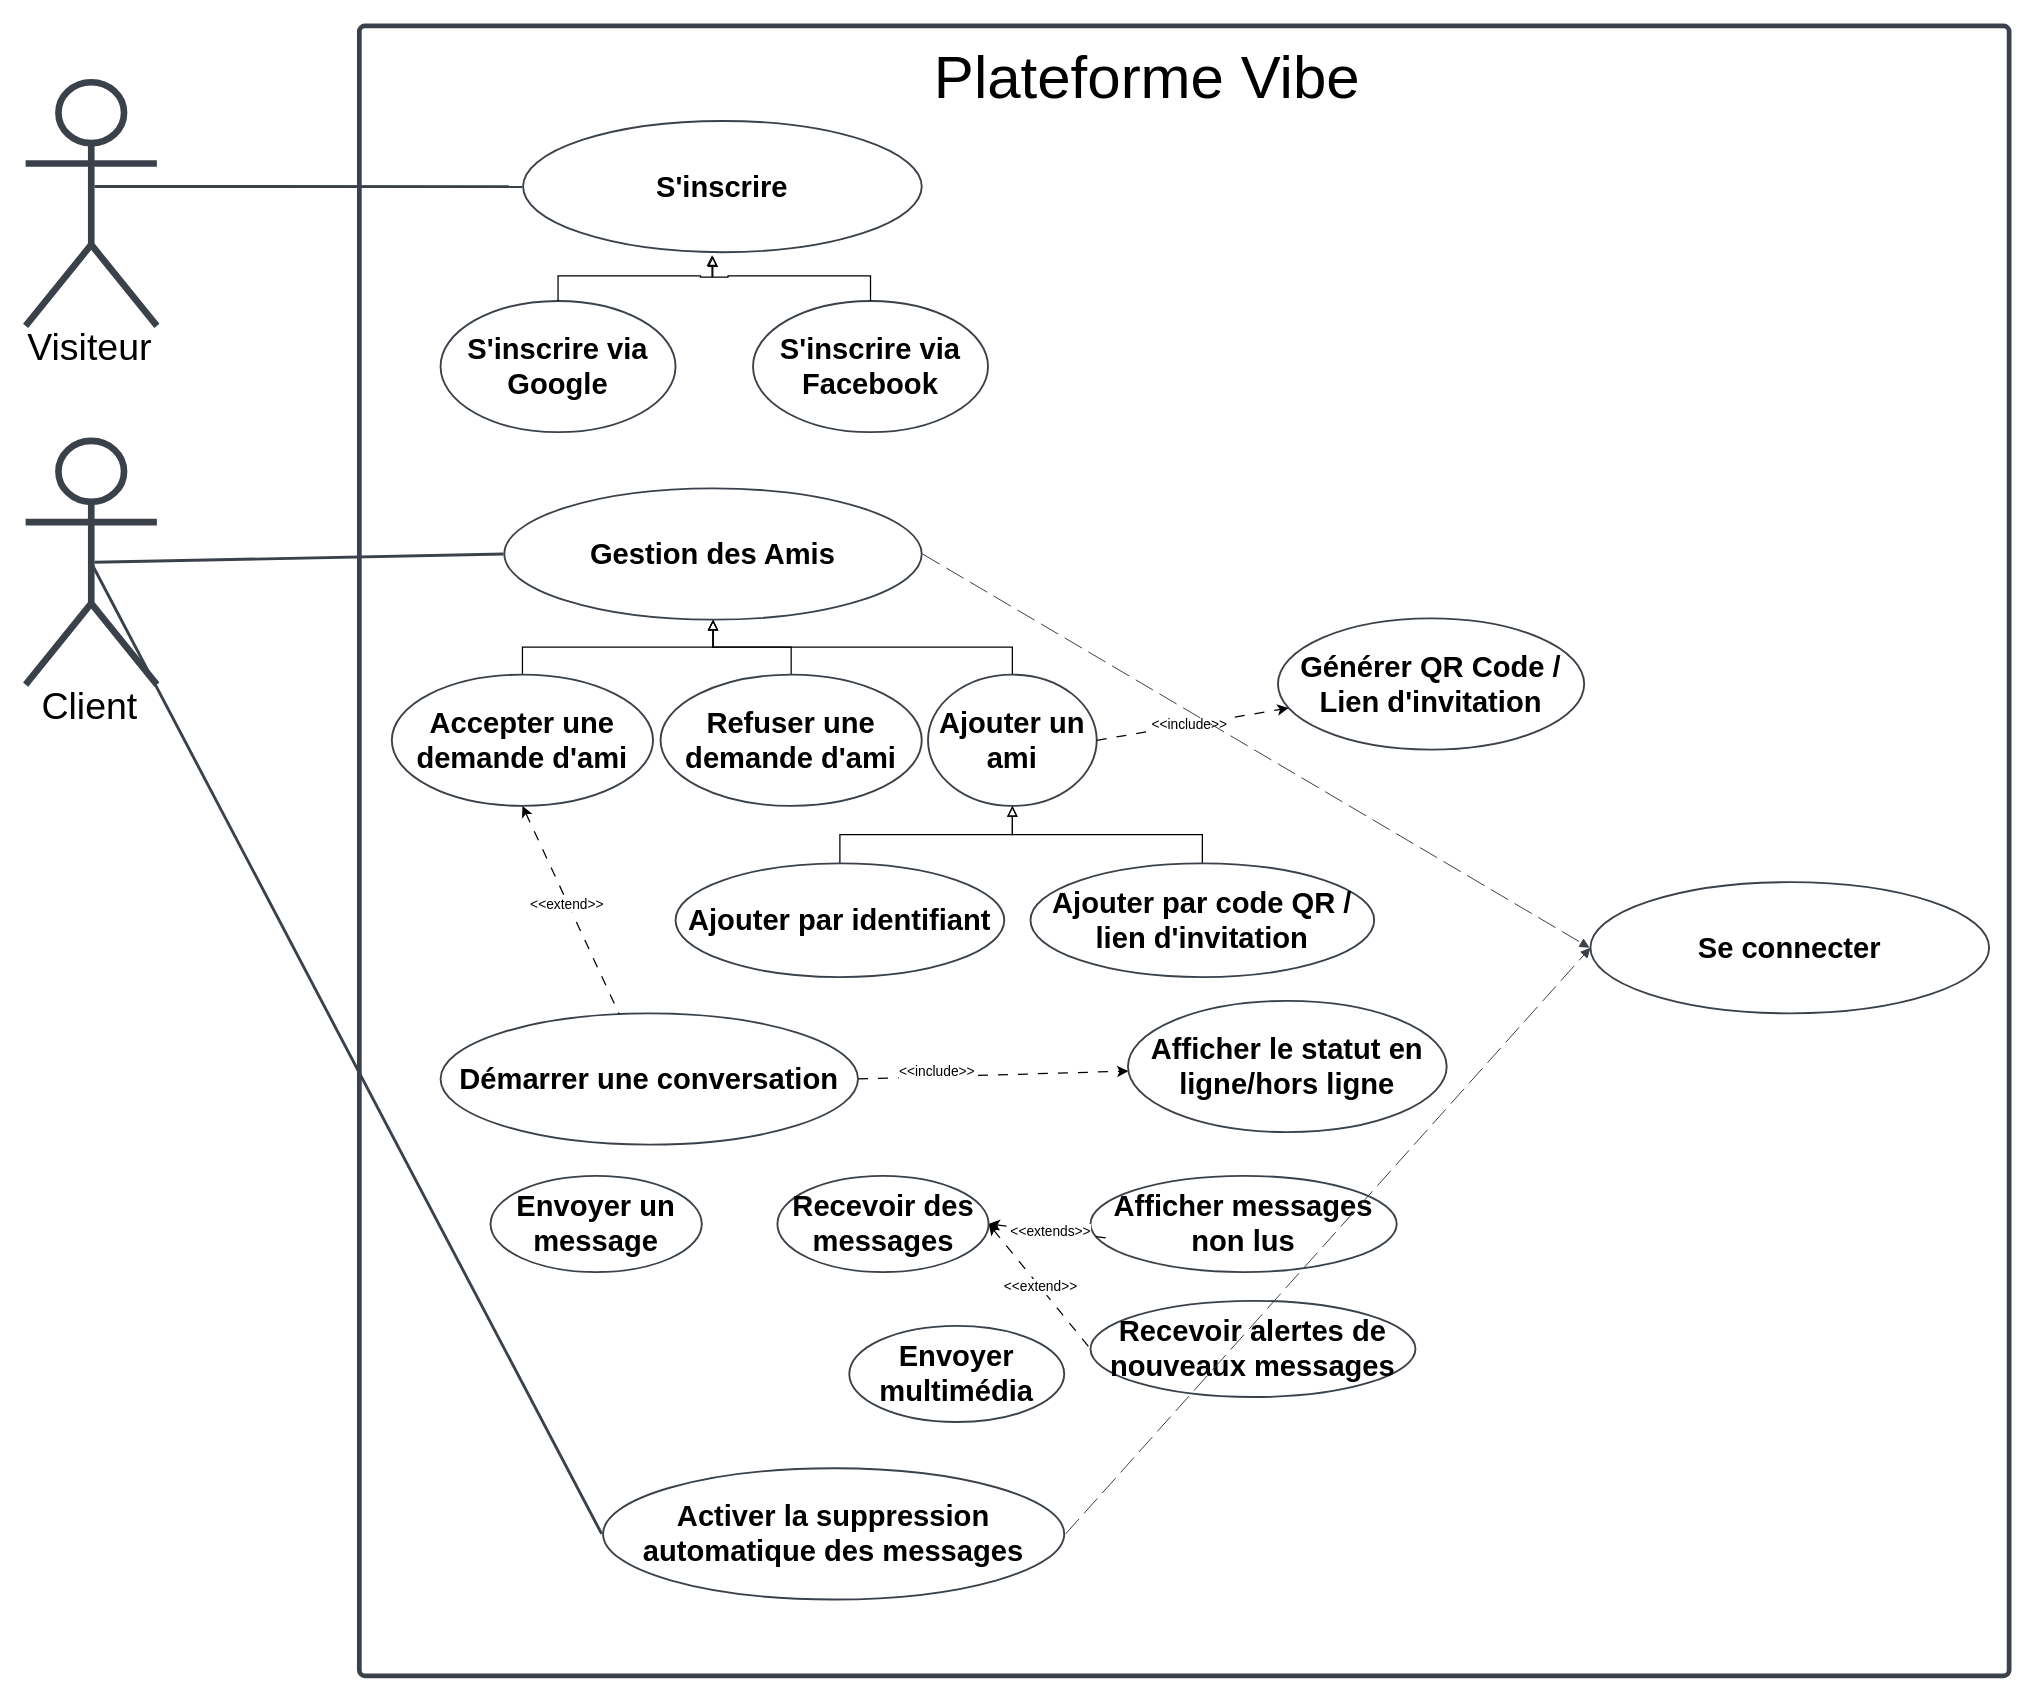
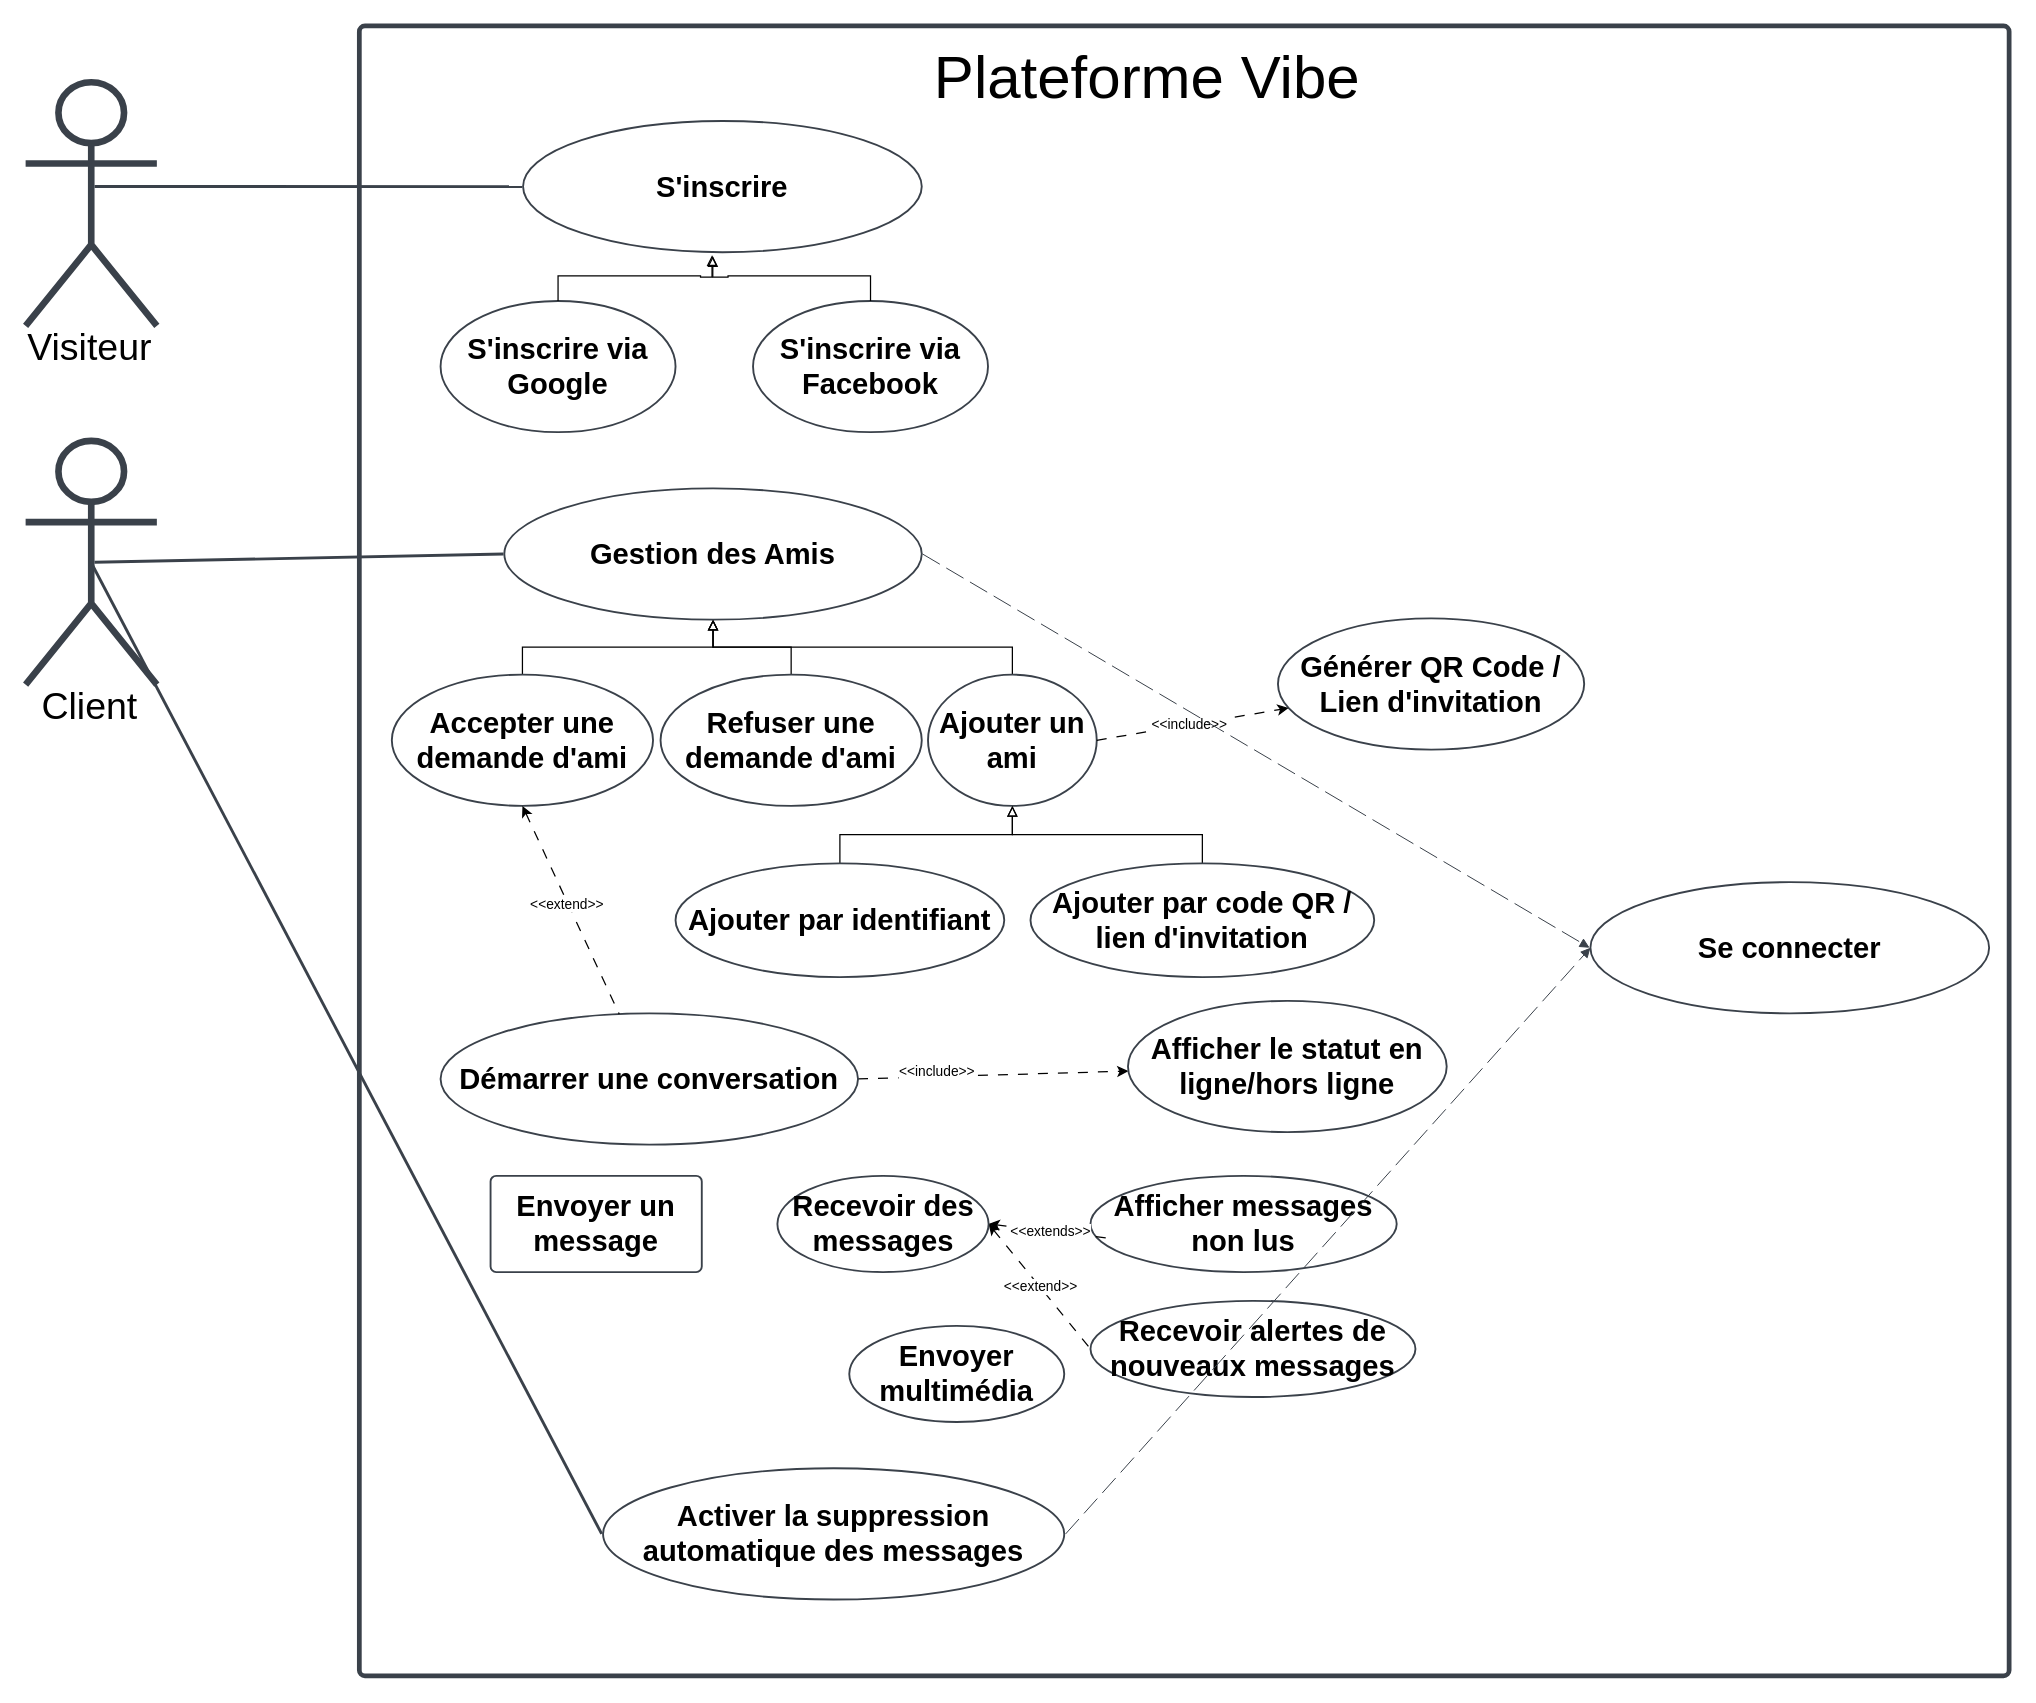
(596, 1224) -> (596, 1224)
